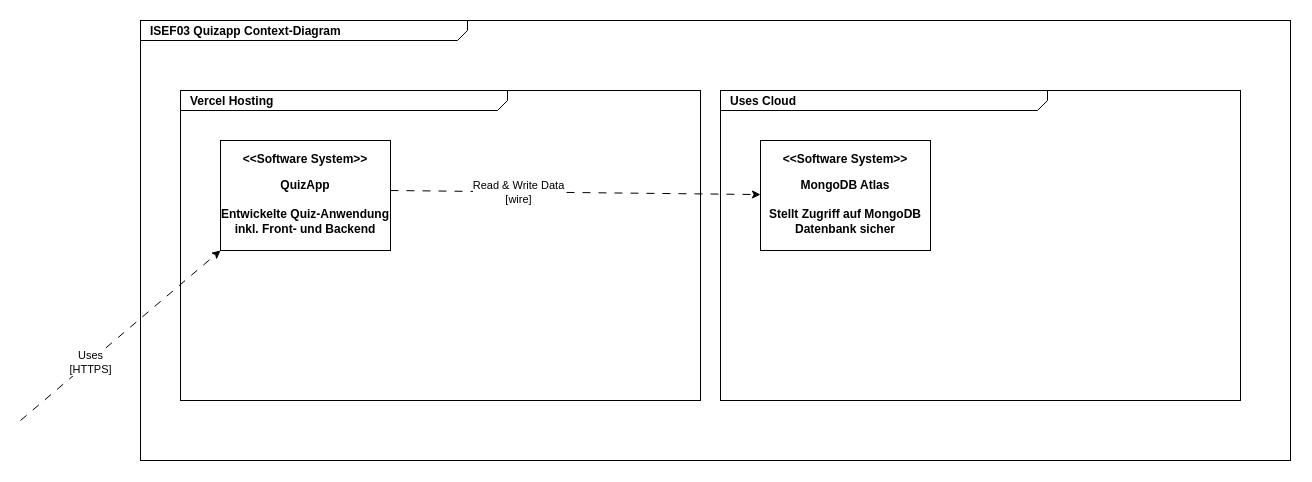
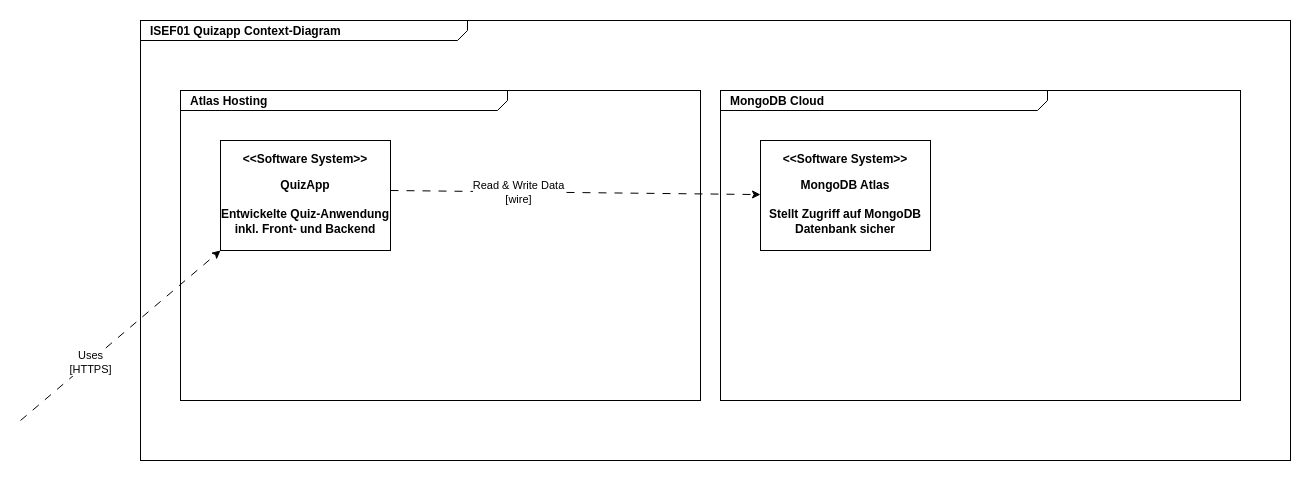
(716, 21) -> (716, 21)
(441, 91) -> (441, 91)
(981, 91) -> (981, 91)
